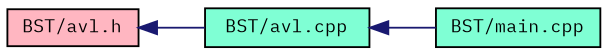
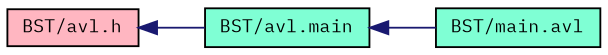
(287, 28) -> (287, 28)
(518, 28) -> (518, 28)
